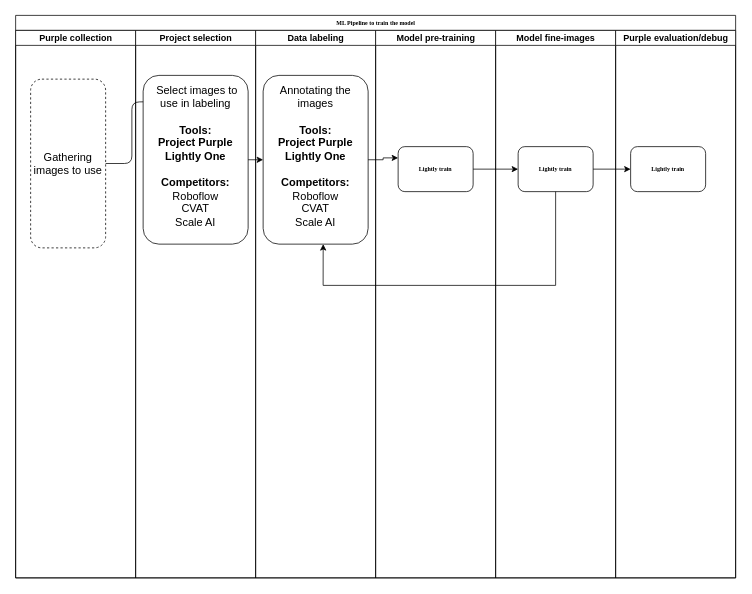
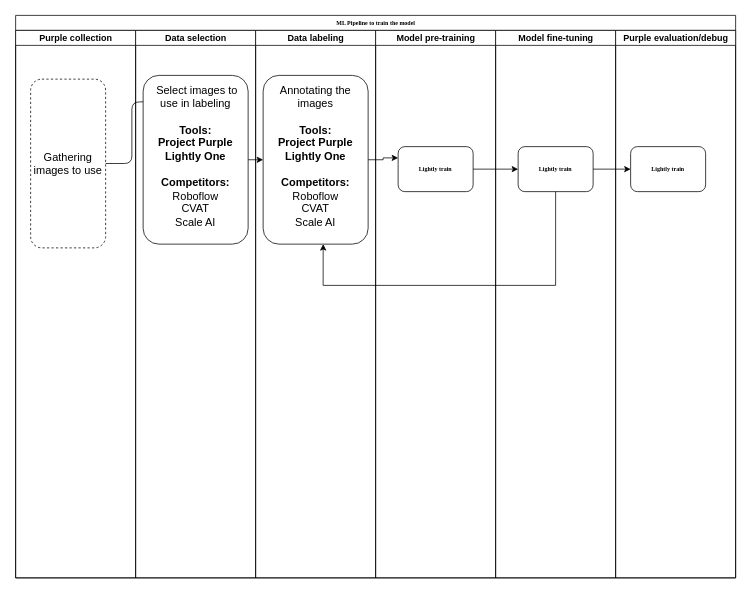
(196, 38) -> (196, 38)
(556, 38) -> (556, 38)
